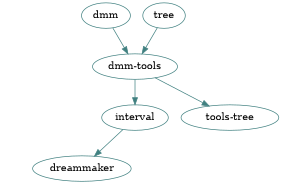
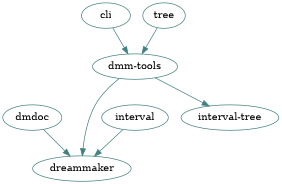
(106, 16) -> (106, 16)
(135, 89) -> (93, 109)
none -> (32, 118)
(230, 118) -> (230, 118)
